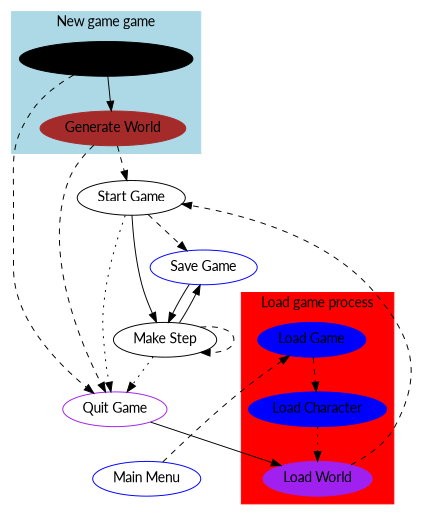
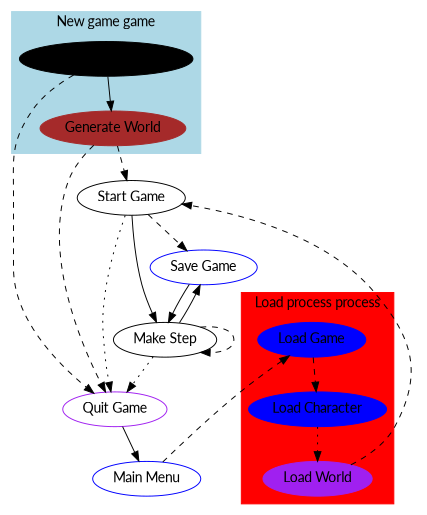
(318, 304) -> (318, 304)
(211, 442) -> (129, 439)
